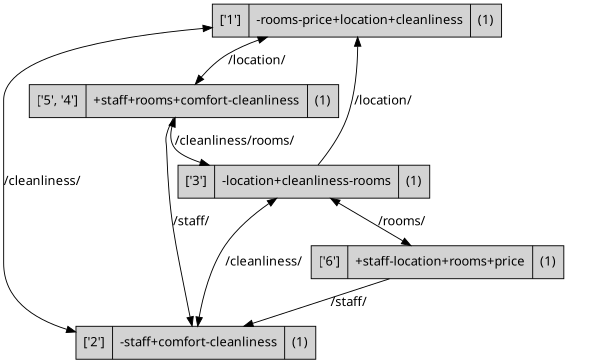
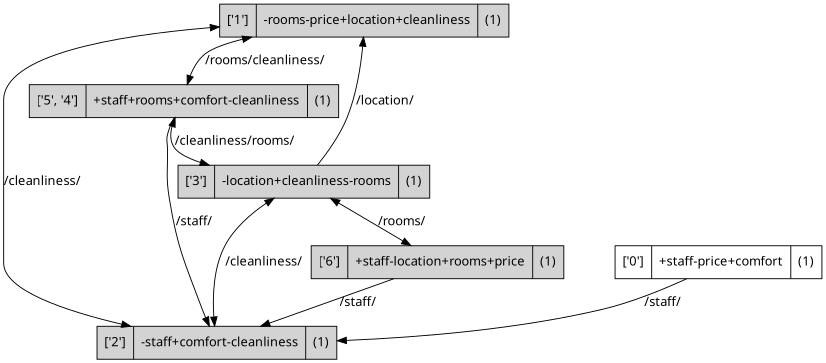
(257, 61) -> (265, 61)
none -> (718, 262)
